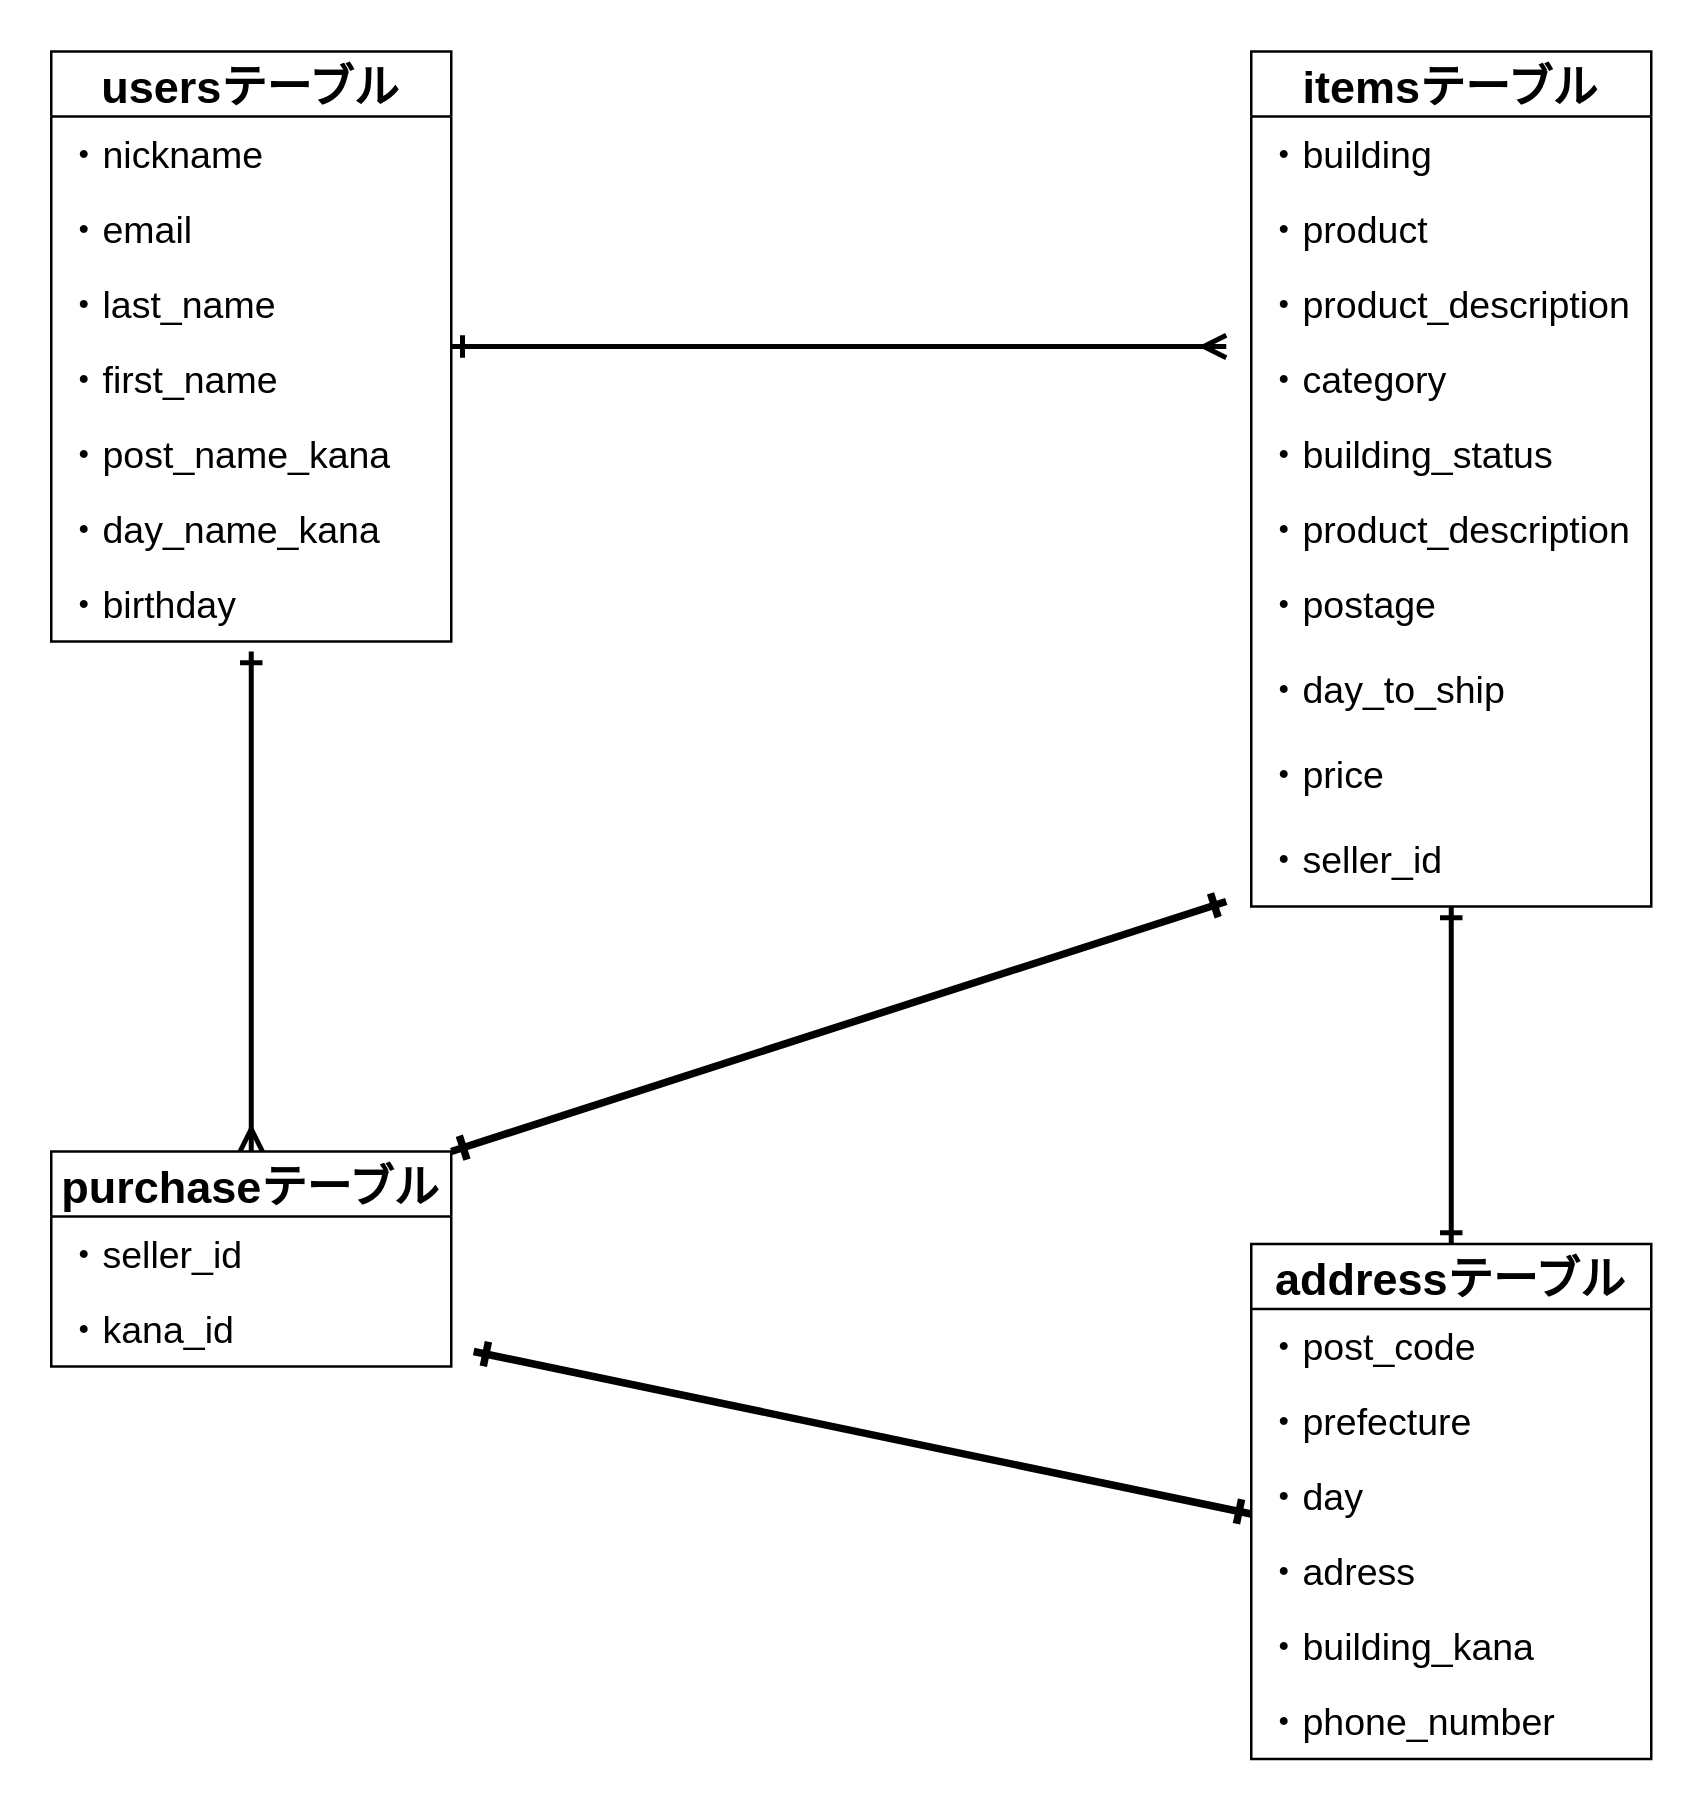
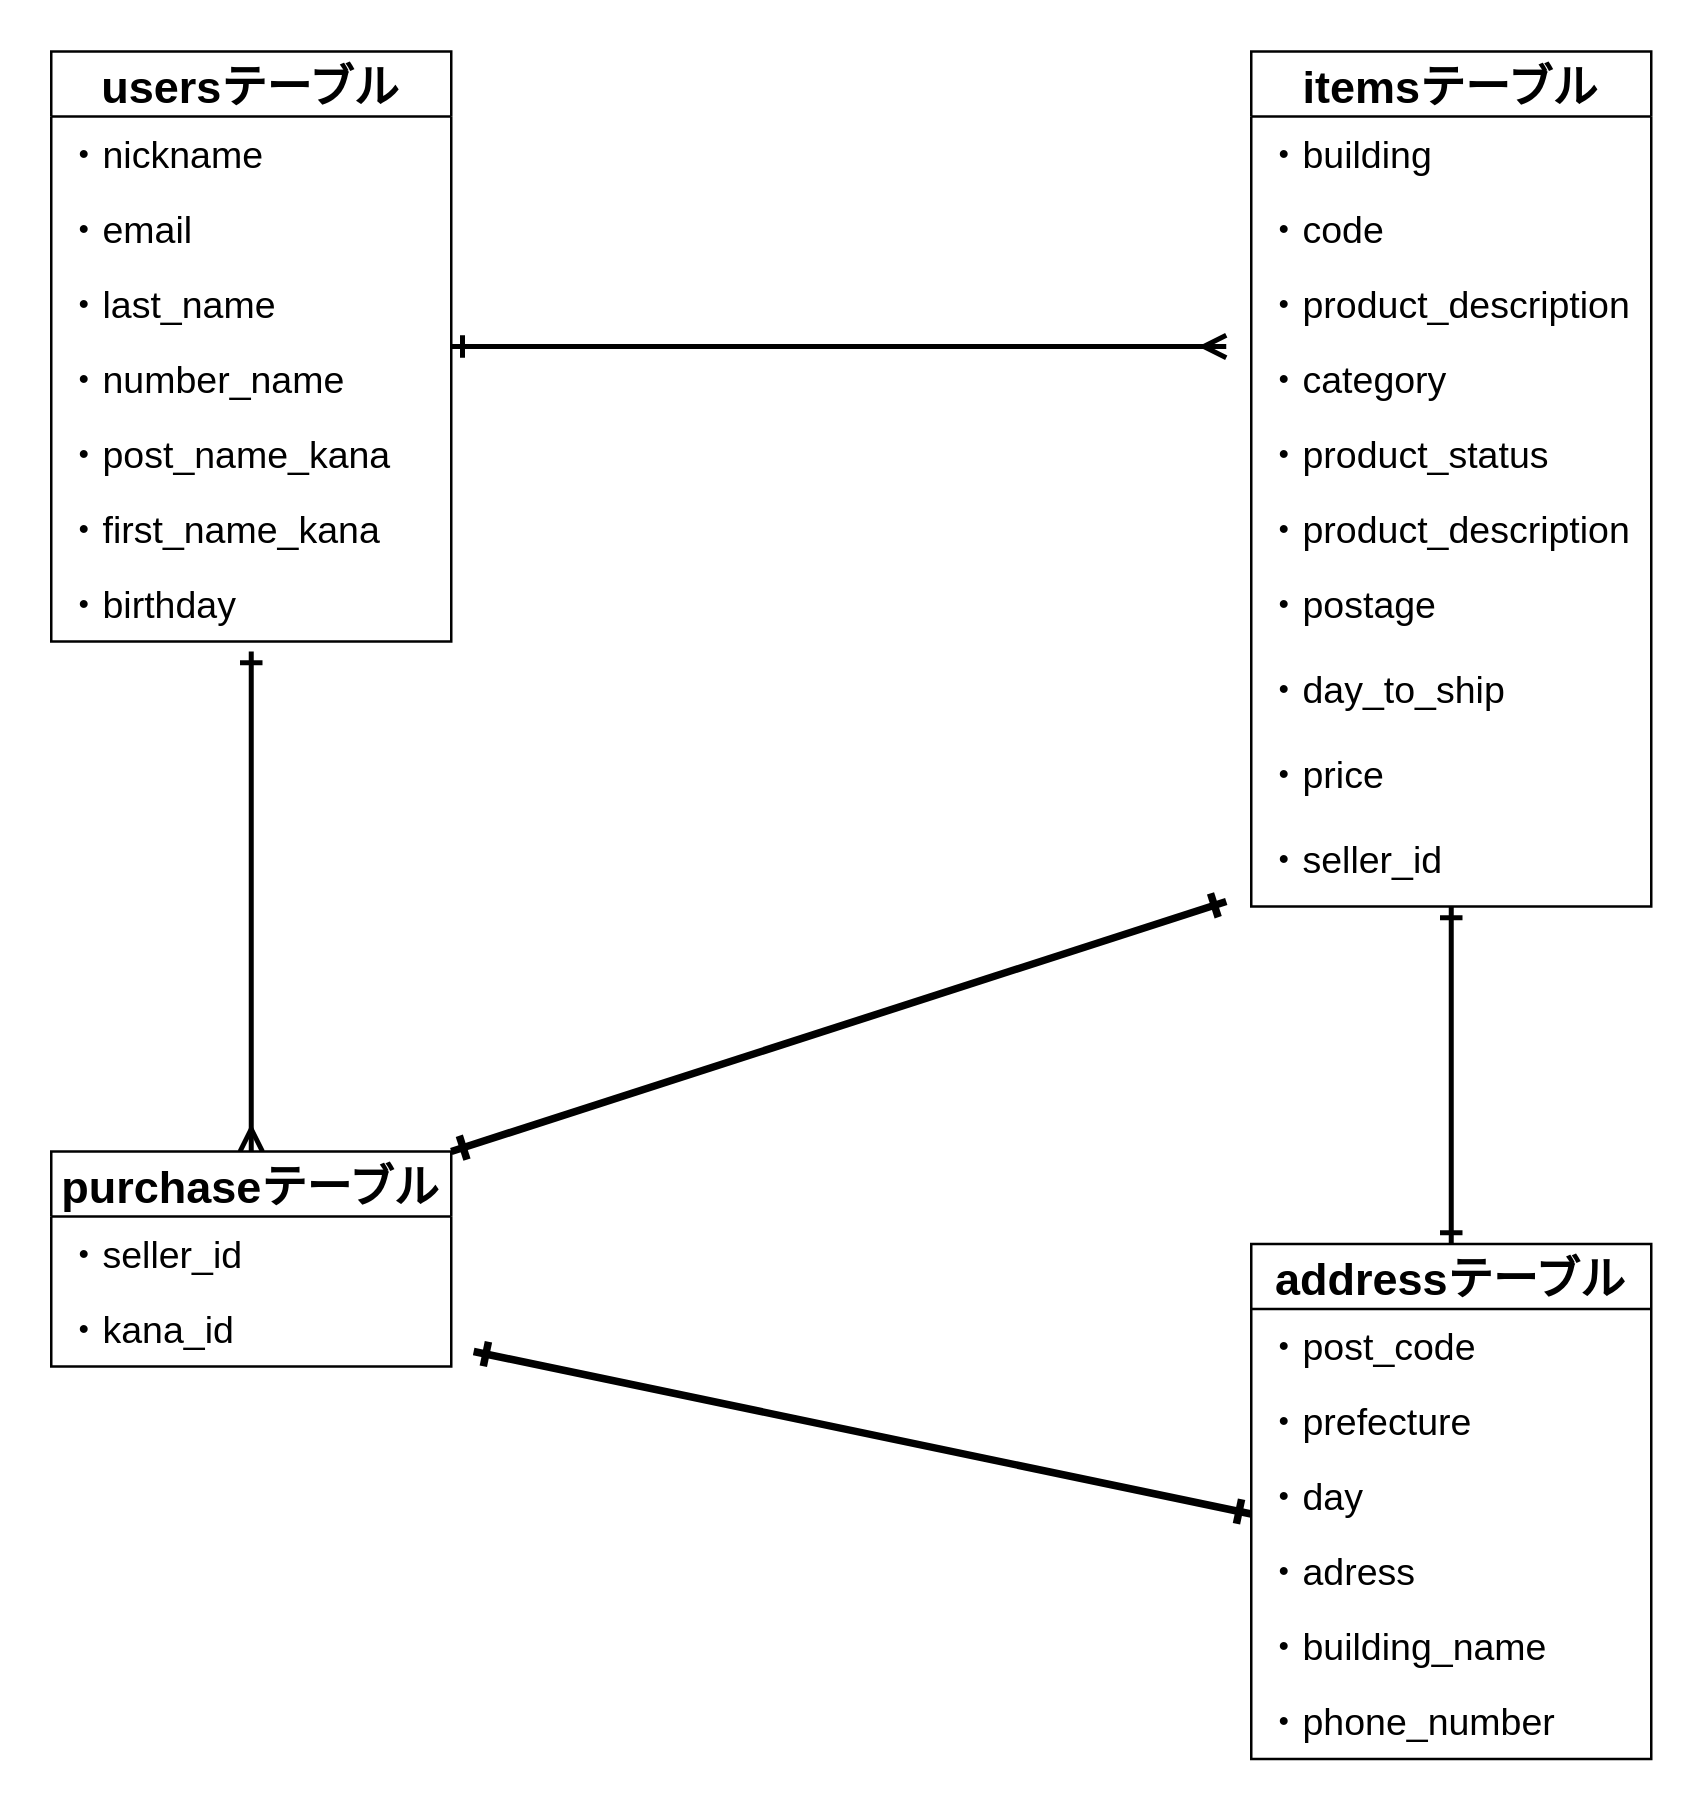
(1357, 230) -> (1326, 230)
(184, 380) -> (199, 380)
(1427, 455) -> (1431, 455)
(220, 530) -> (236, 530)
(1406, 1648) -> (1406, 1648)
